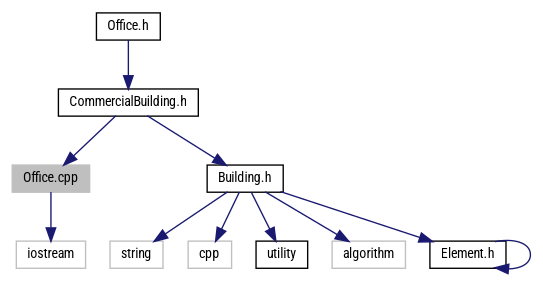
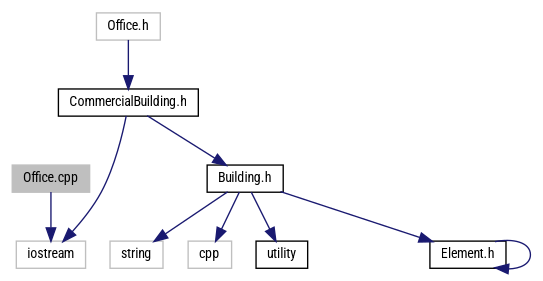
(128, 26) -> (128, 26)
(95, 136) -> (108, 178)
(369, 255) -> none
